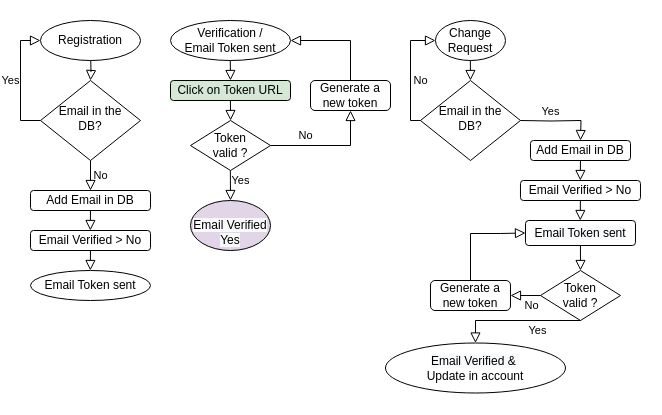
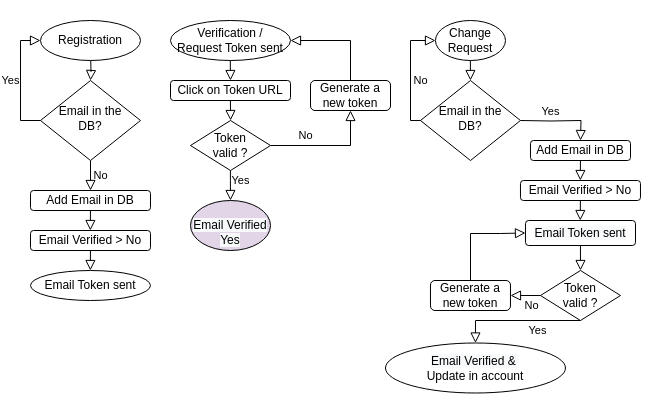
(231, 41) -> (231, 41)
(231, 91) -> (231, 91)
